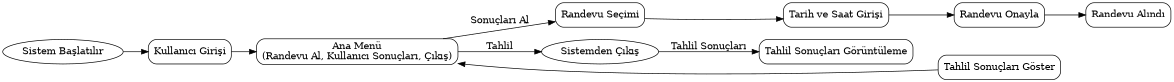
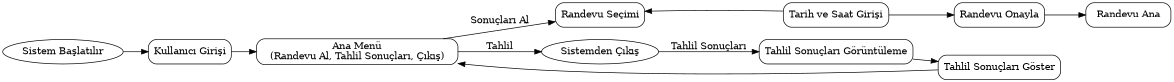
(1128, 15) -> (1128, 15)
(711, 20) -> (717, 10)
(357, 52) -> (357, 52)
none -> (922, 60)
